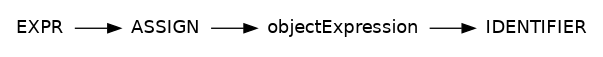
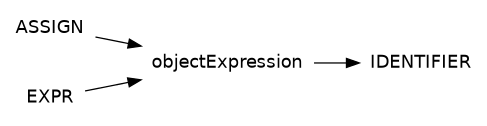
(91, 28) -> (107, 87)
